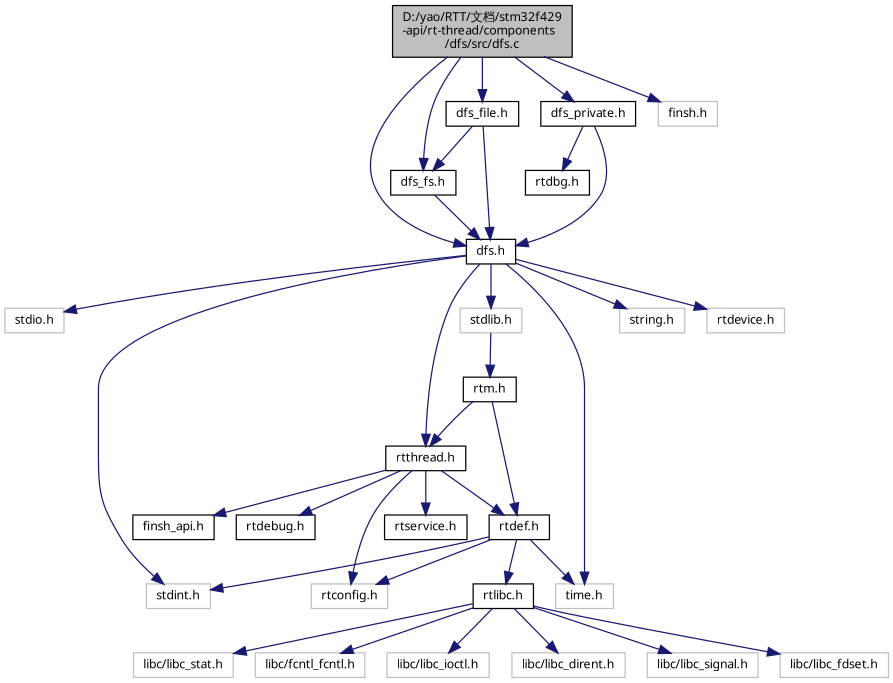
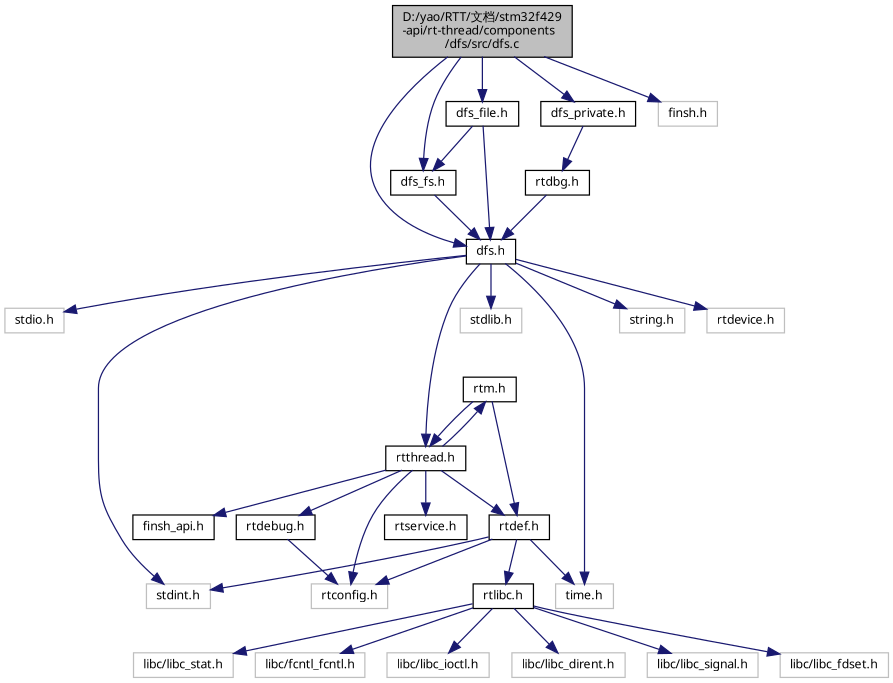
(596, 202) -> (529, 213)
(490, 349) -> (461, 430)
none -> (308, 557)
